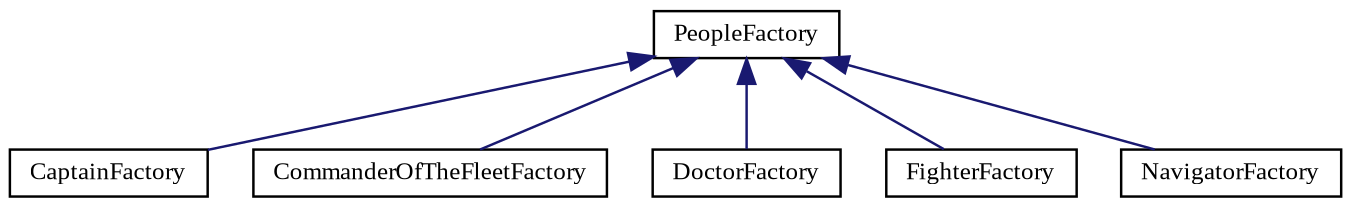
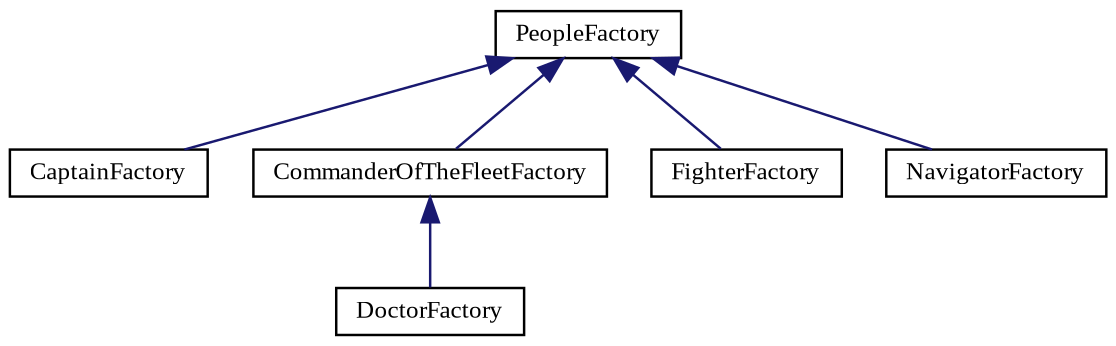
(747, 117) -> (430, 255)
